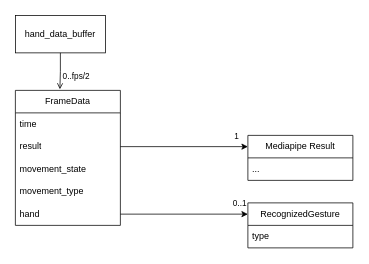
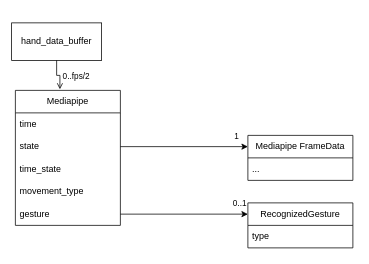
(60, 34) -> (57, 42)
(68, 102) -> (68, 102)
(34, 147) -> (32, 147)
(300, 147) -> (300, 147)
(55, 169) -> (44, 169)
(30, 214) -> (38, 214)
